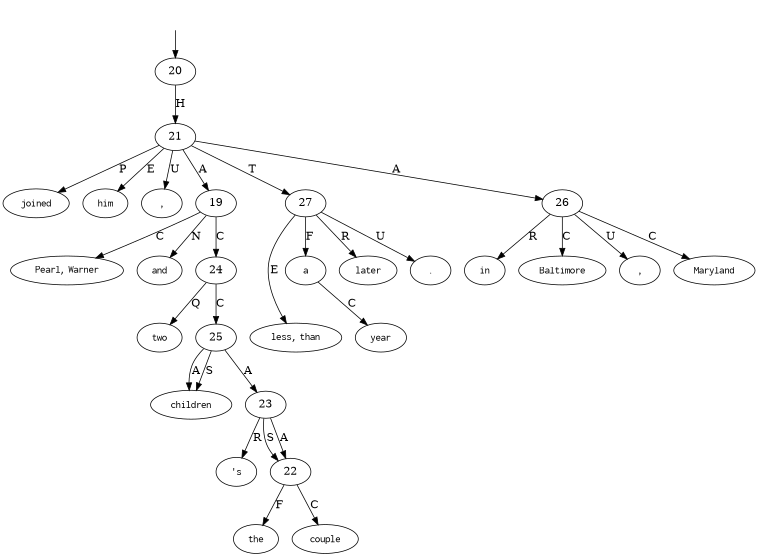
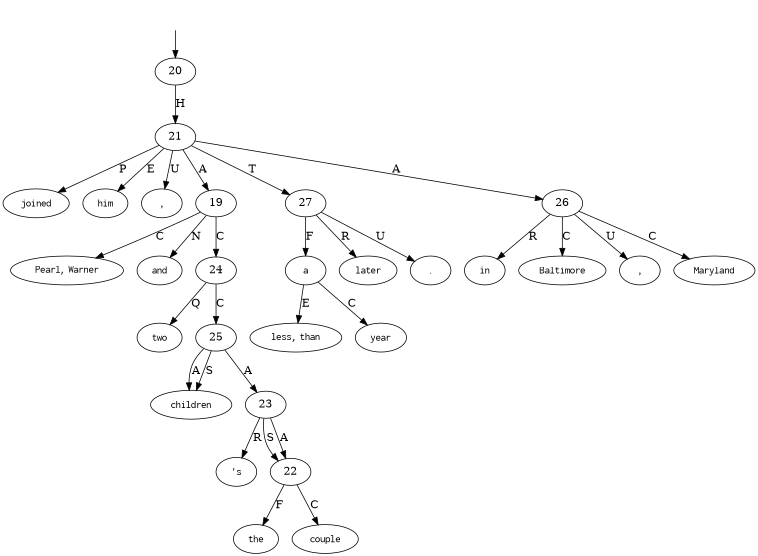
(269, 264) -> (301, 300)
